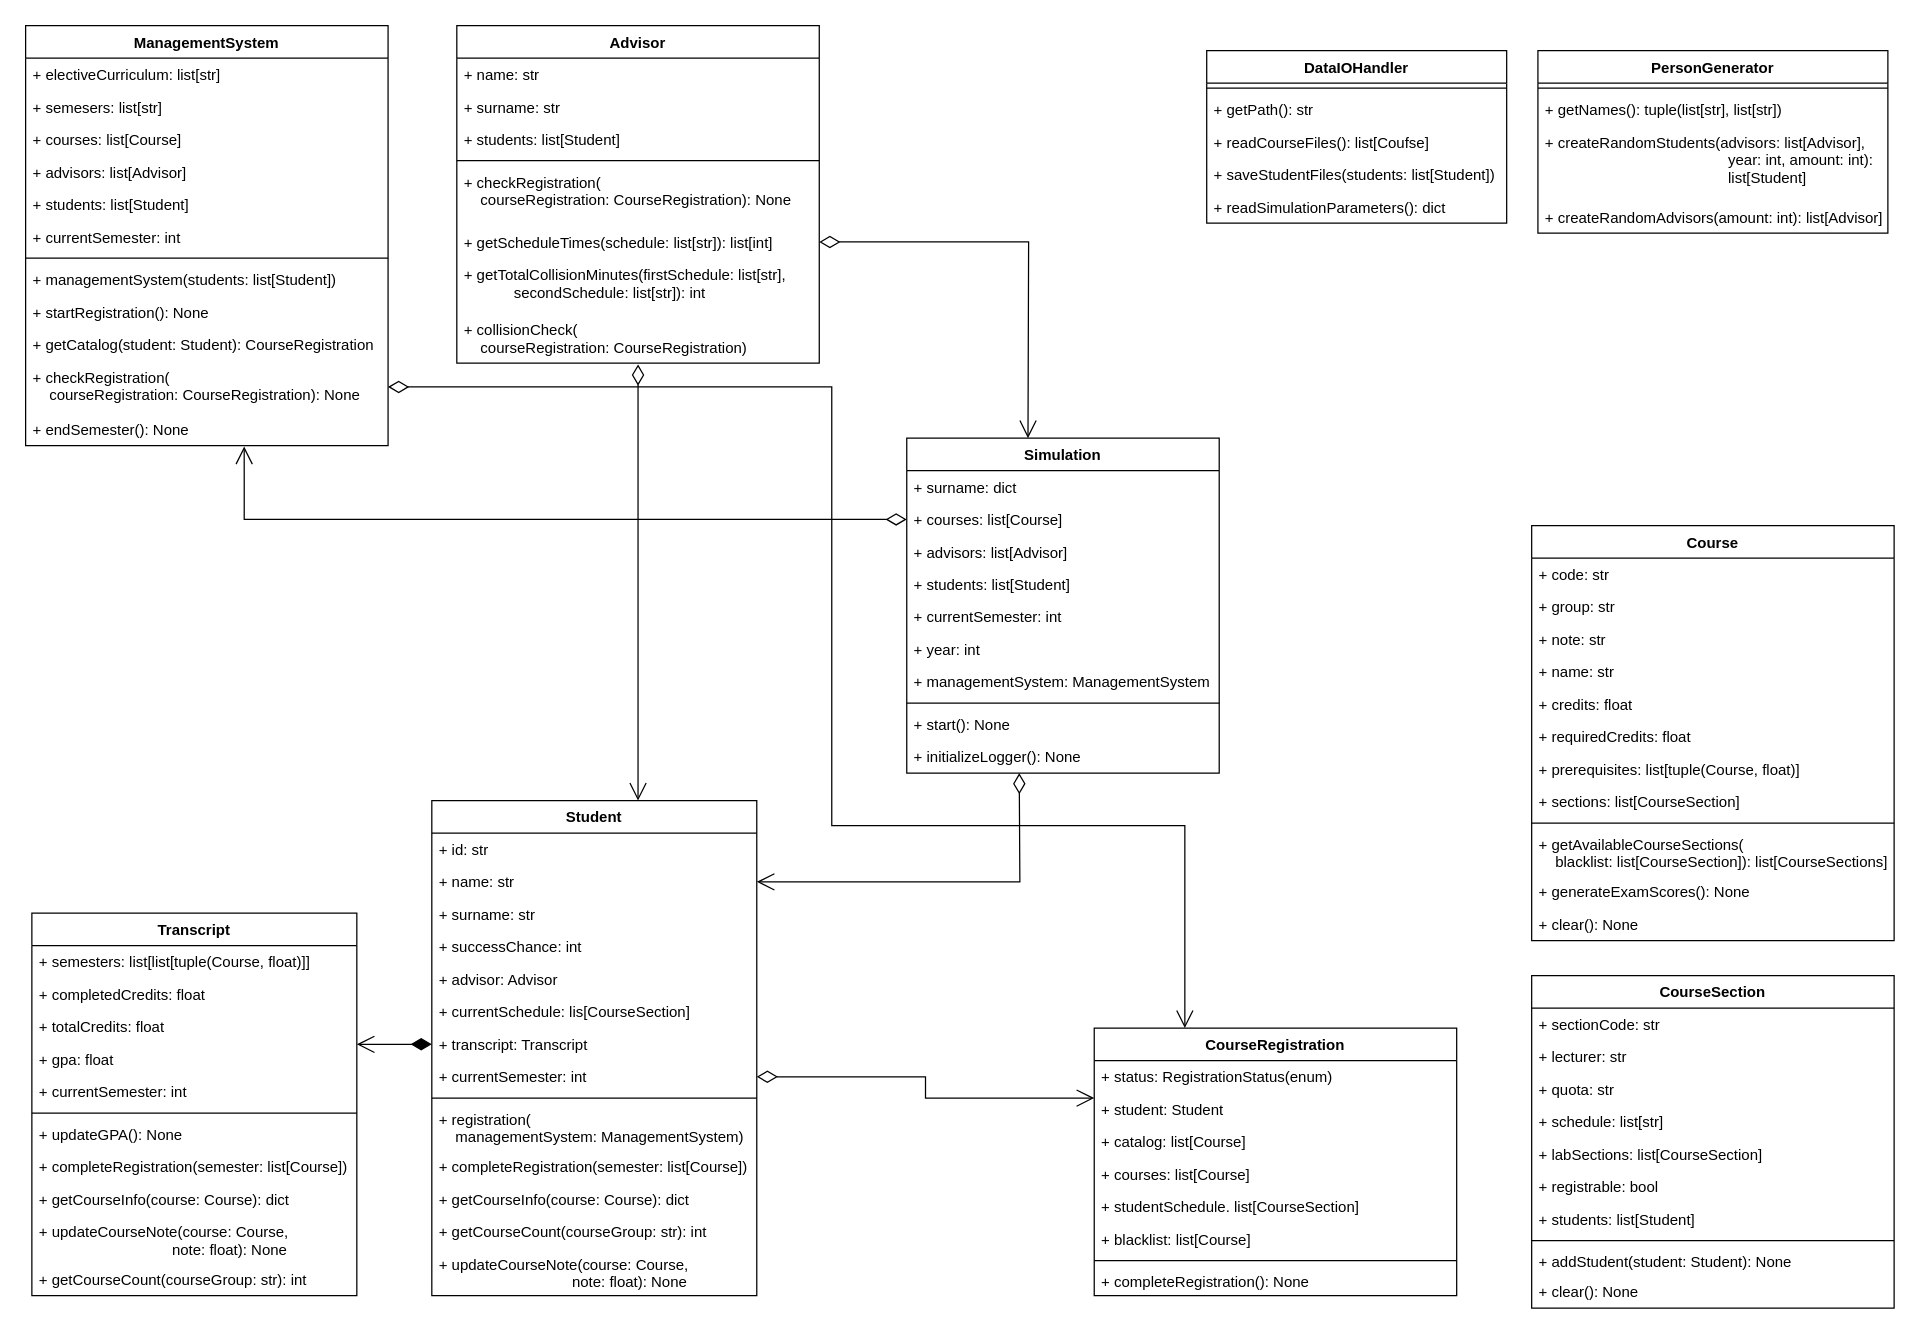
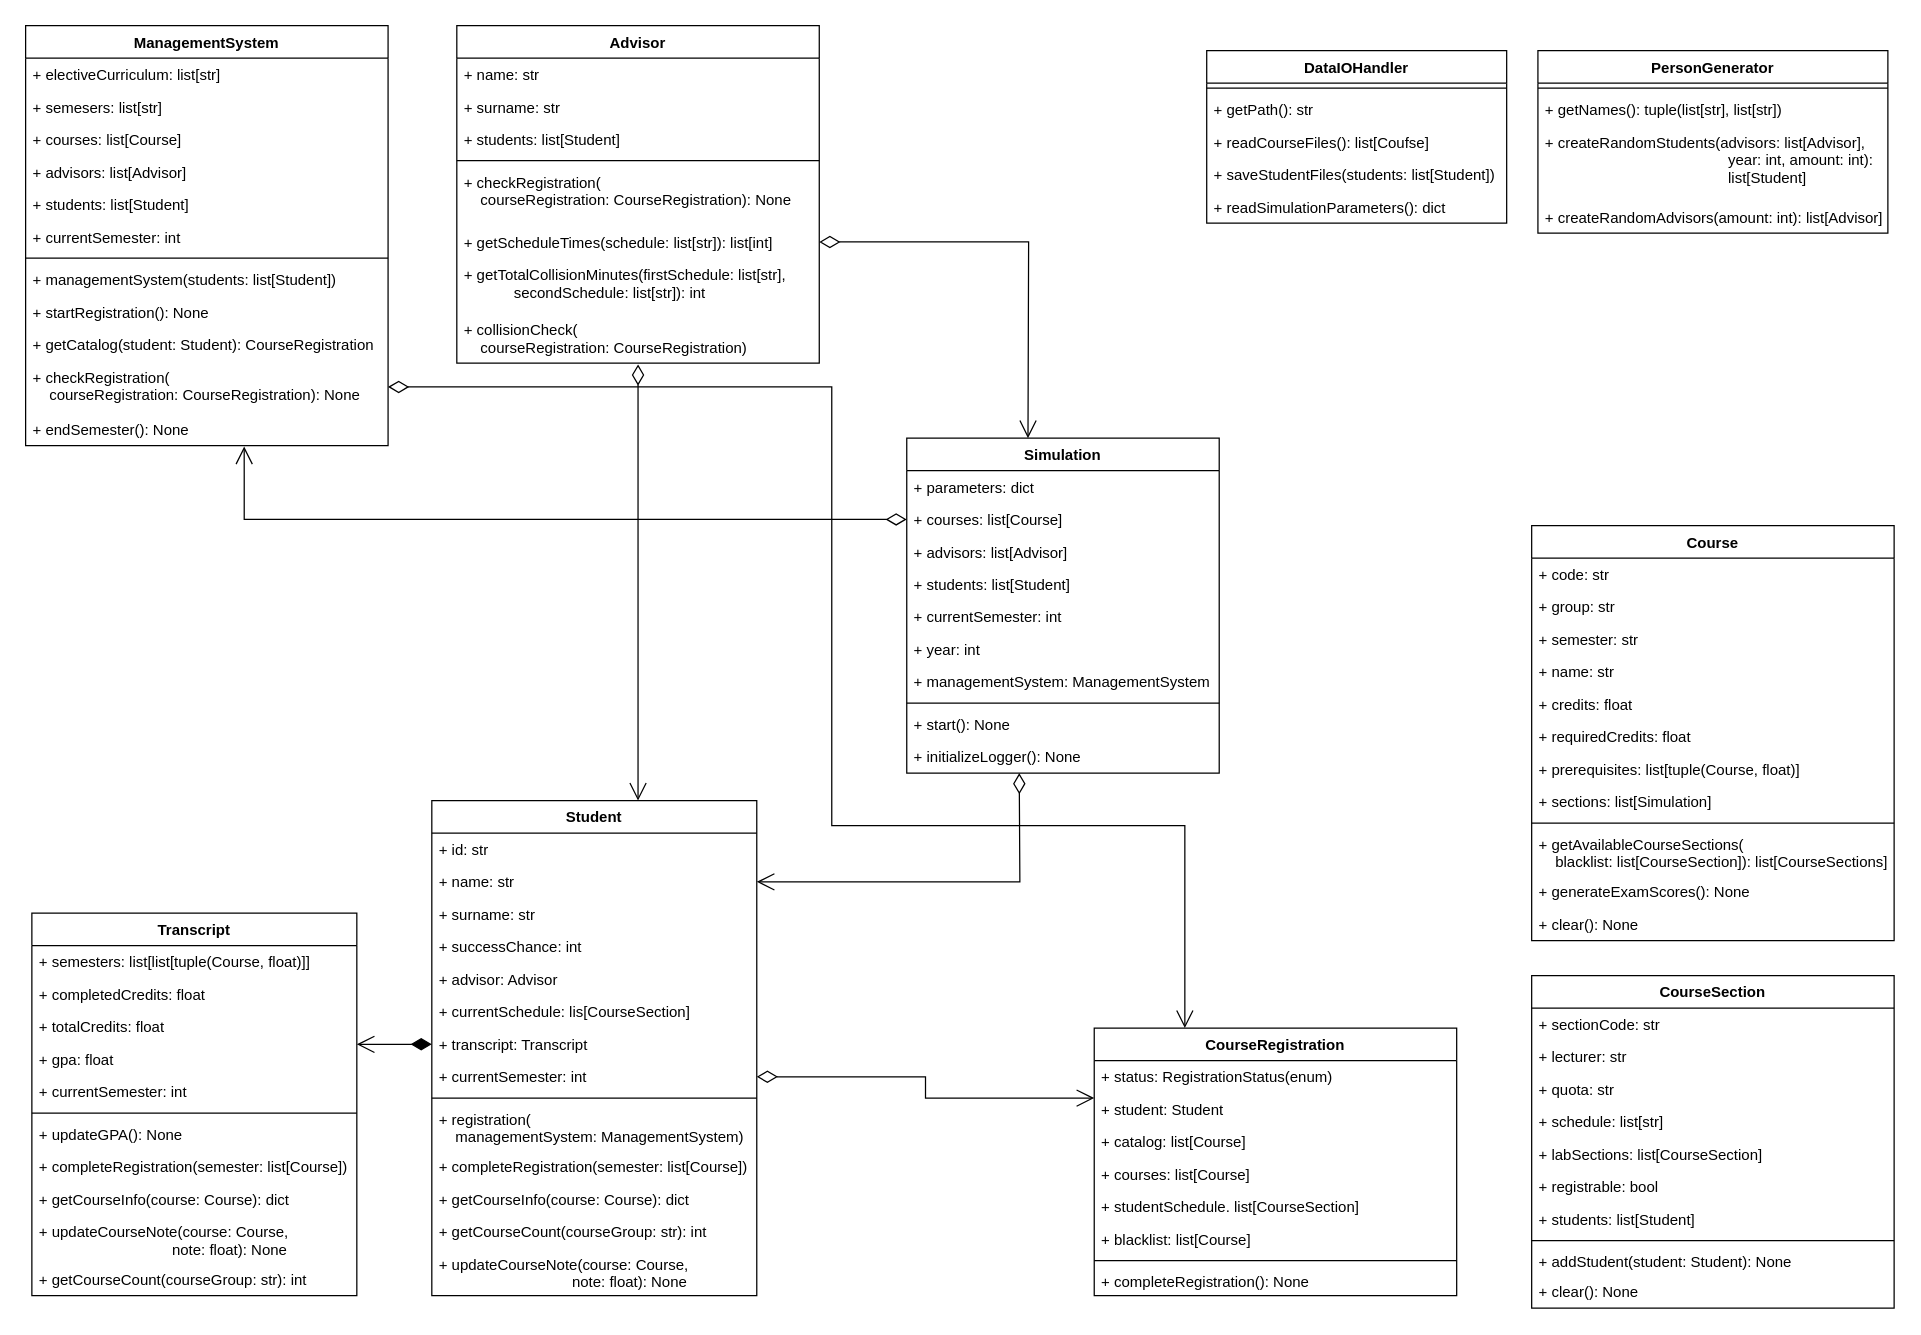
(969, 488) -> (982, 488)
(1579, 640) -> (1596, 640)
(1655, 803) -> (1639, 803)
